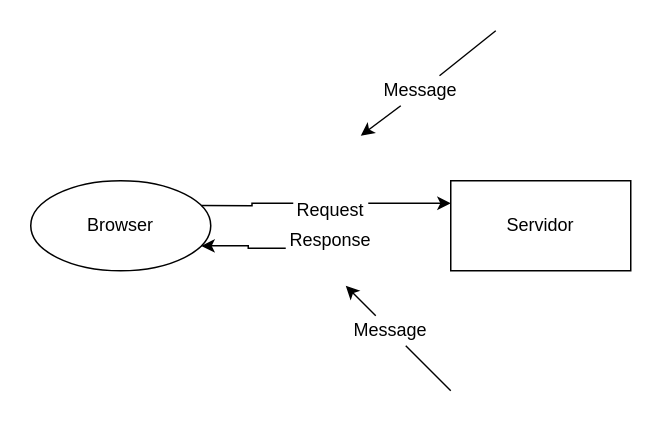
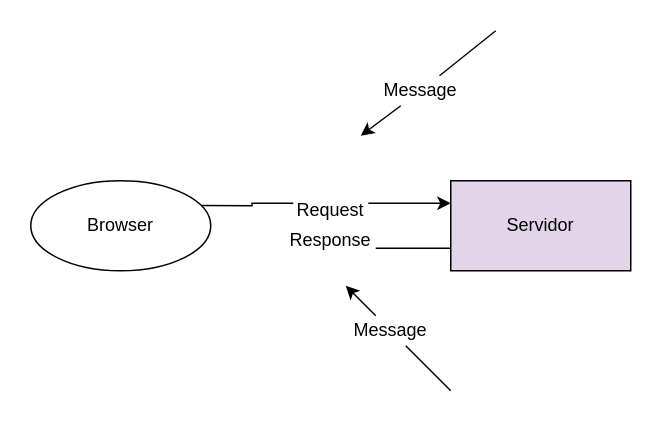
(541, 226) -> (541, 226)
(248, 247) -> none
none -> (414, 248)
